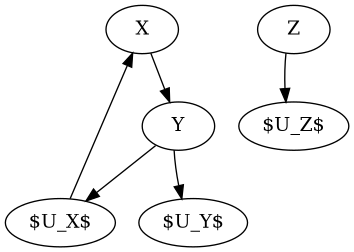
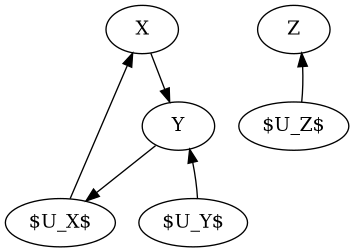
(285, 71) -> (303, 84)
(176, 168) -> (196, 180)
